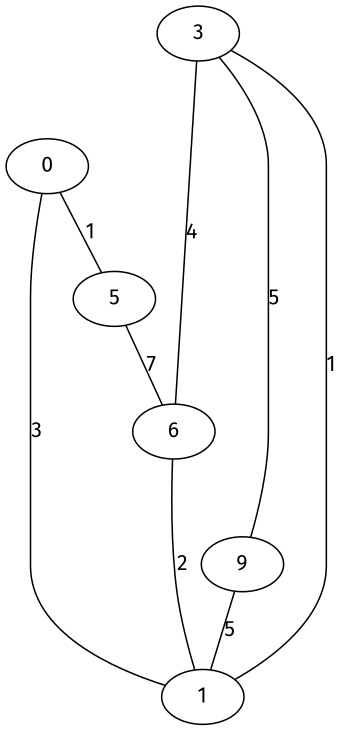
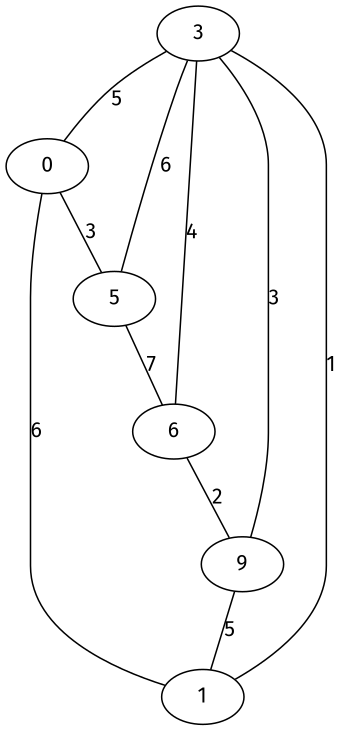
none -> (110, 90)
none -> (152, 165)
(91, 233) -> (91, 233)
(274, 299) -> (274, 299)
(37, 432) -> (37, 432)
(174, 565) -> (208, 498)
